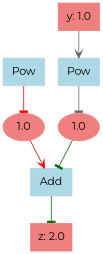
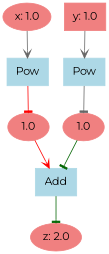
none -> (27, 17)
(51, 237) -> (56, 237)
